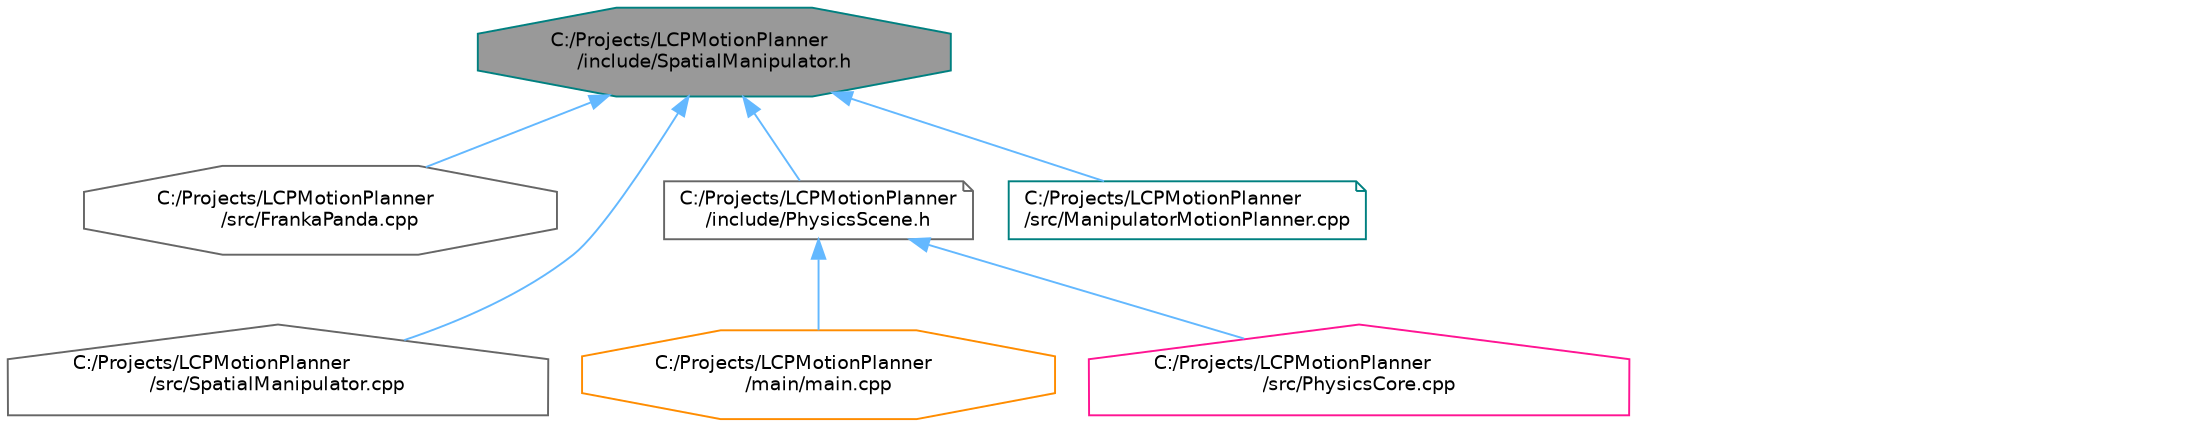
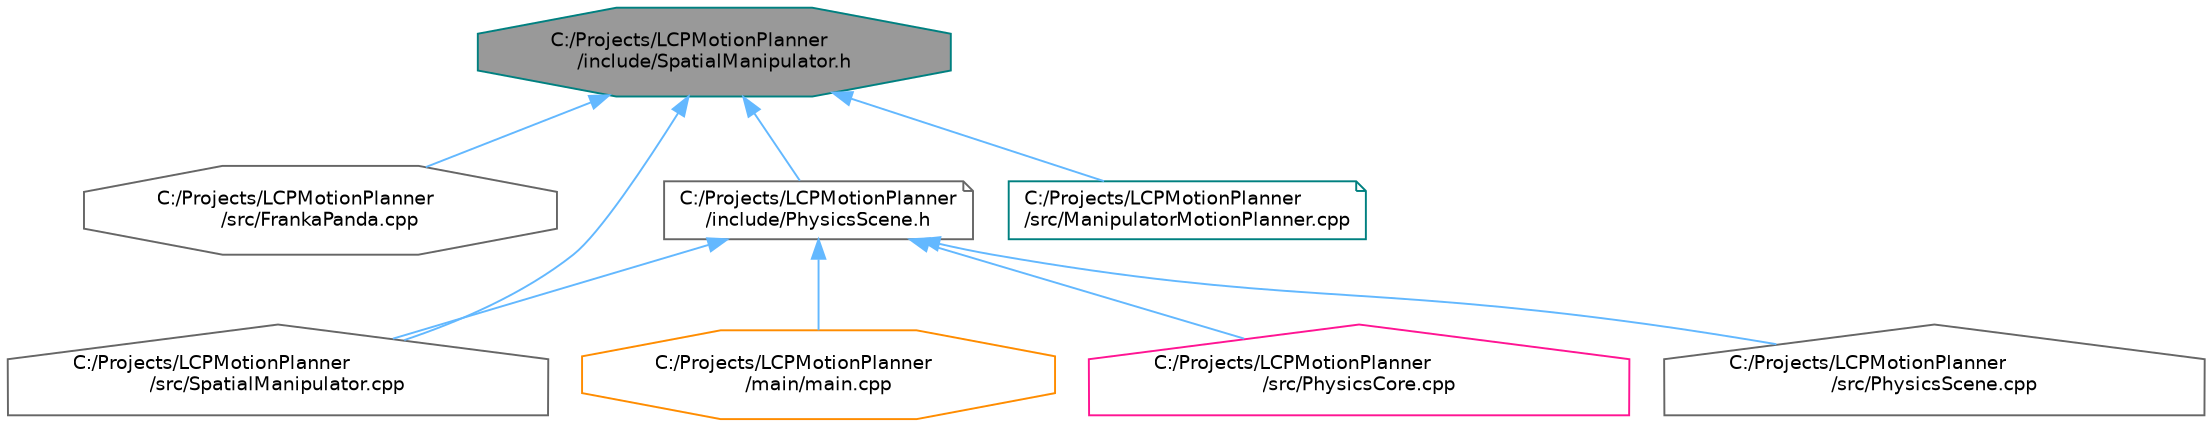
none -> (551, 292)
none -> (1934, 375)
